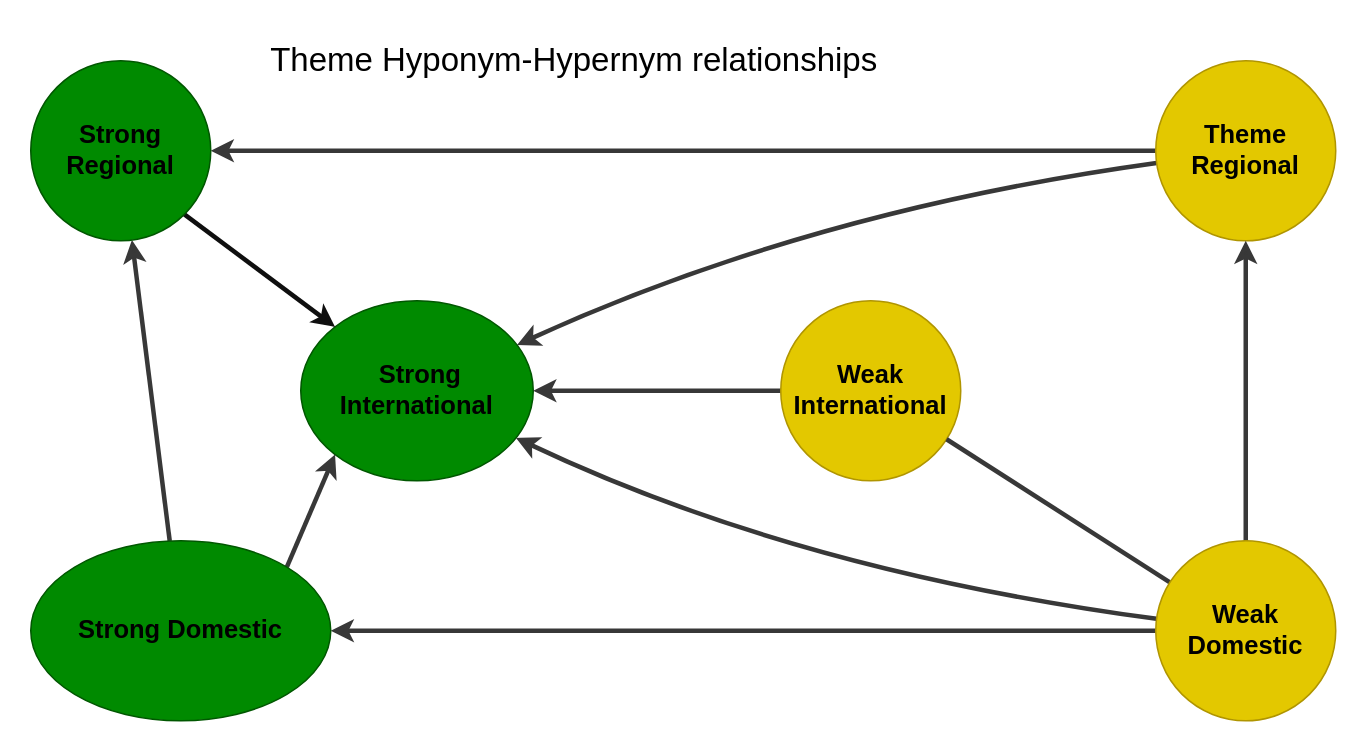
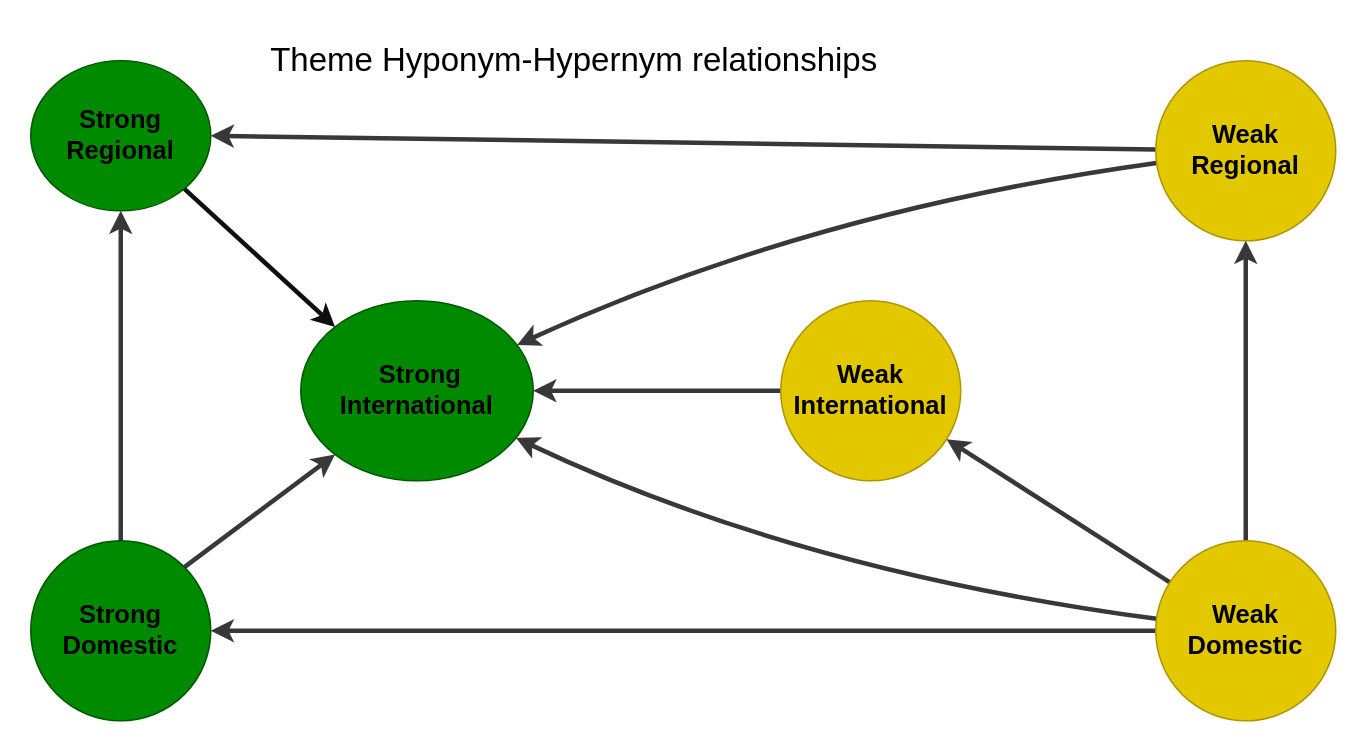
(121, 151) -> (121, 136)
(1246, 151) -> (1246, 151)
(954, 444) -> (961, 449)
(181, 631) -> (121, 631)
